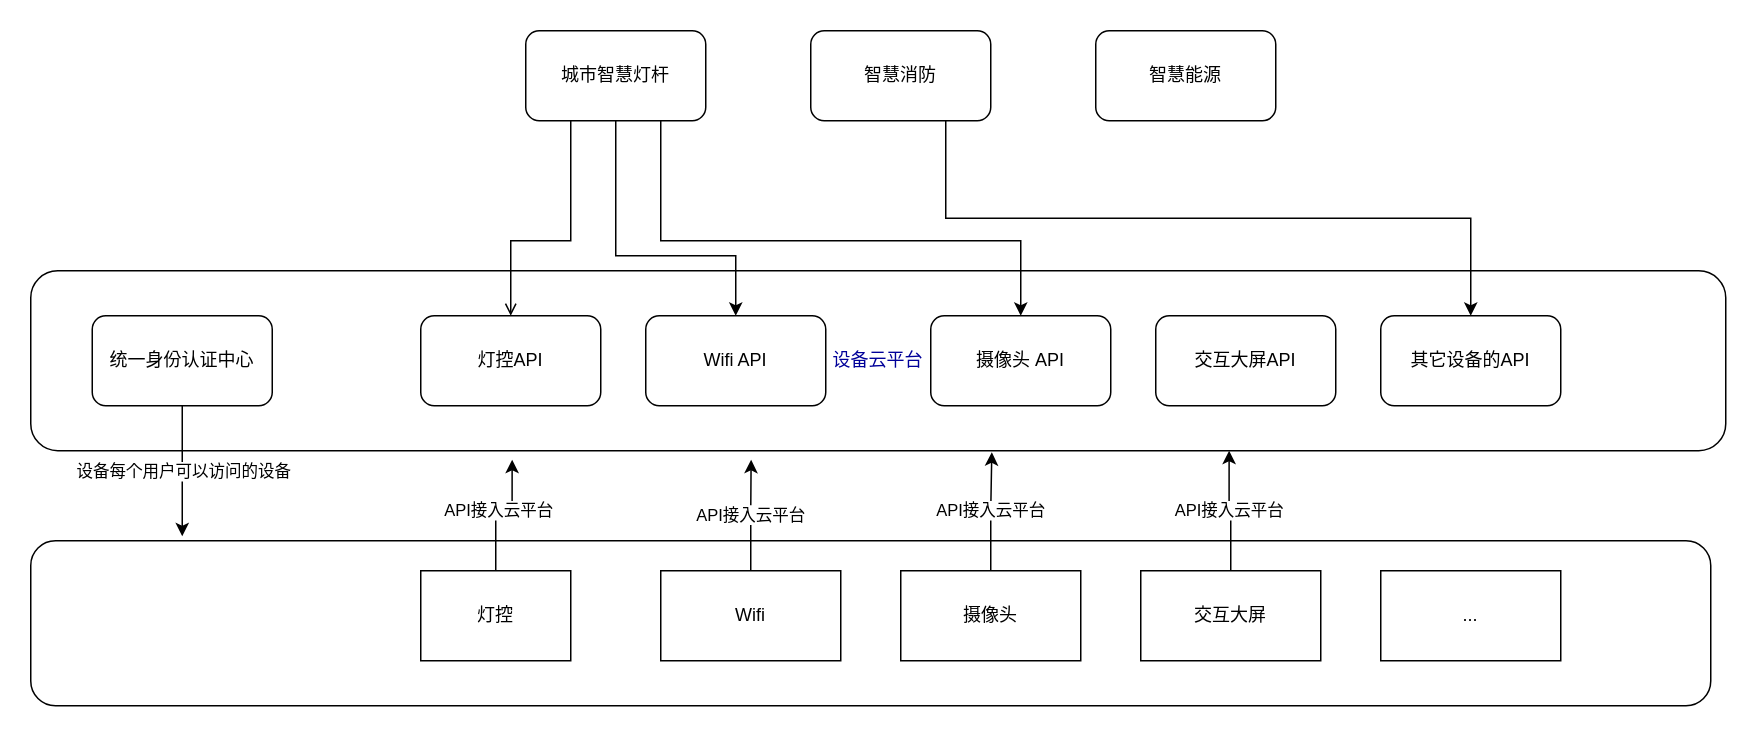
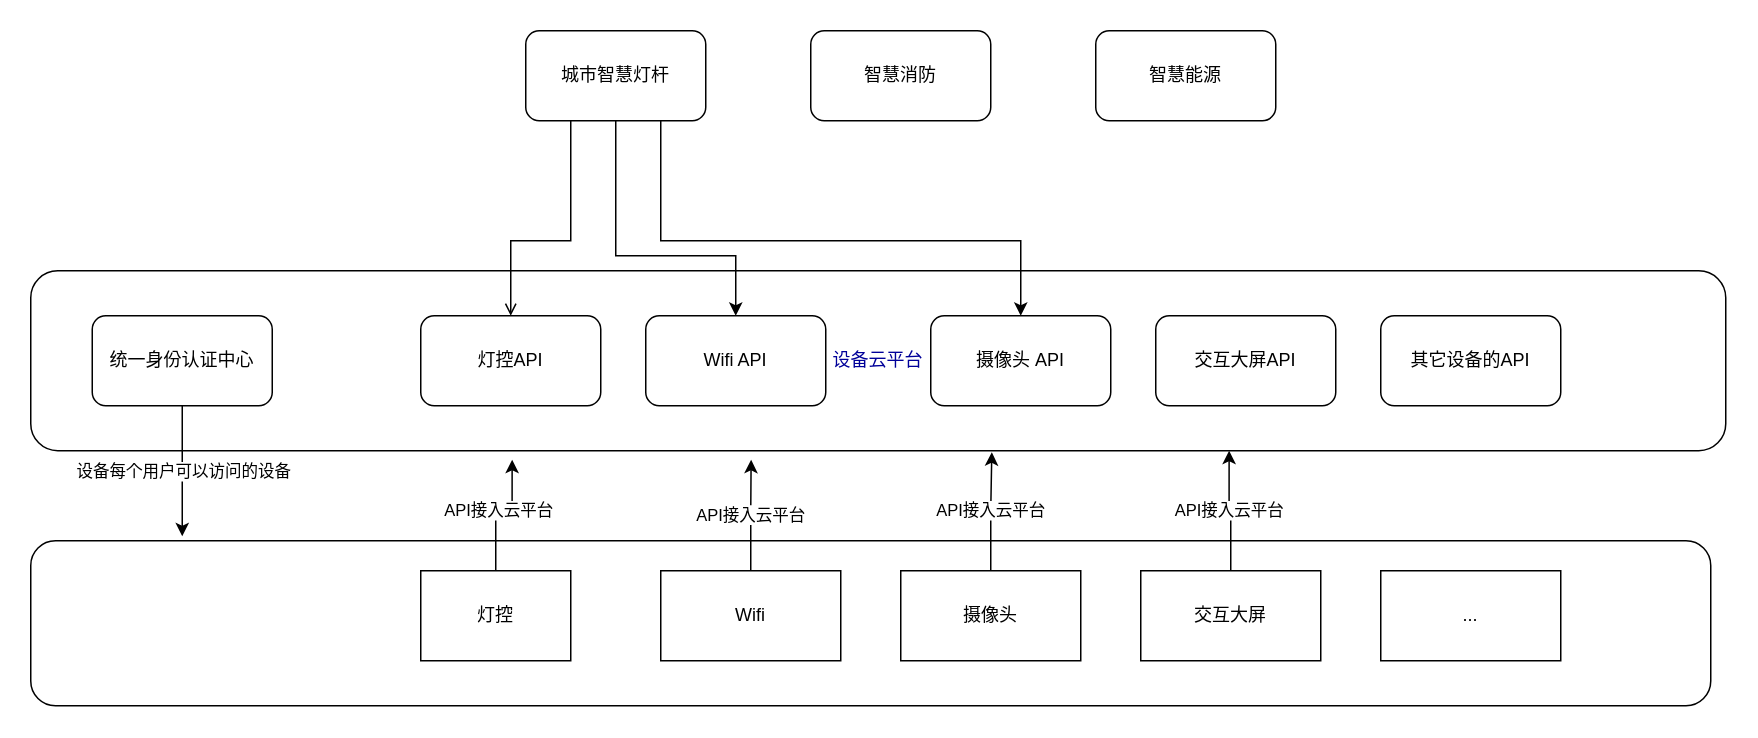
(1203, 218) -> none
